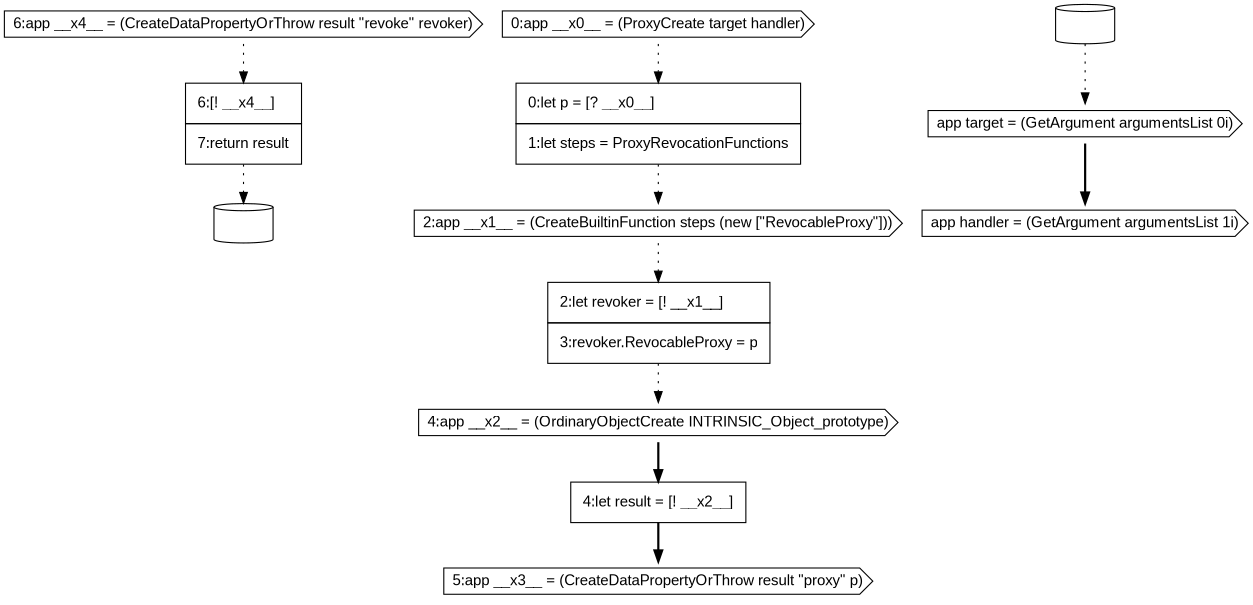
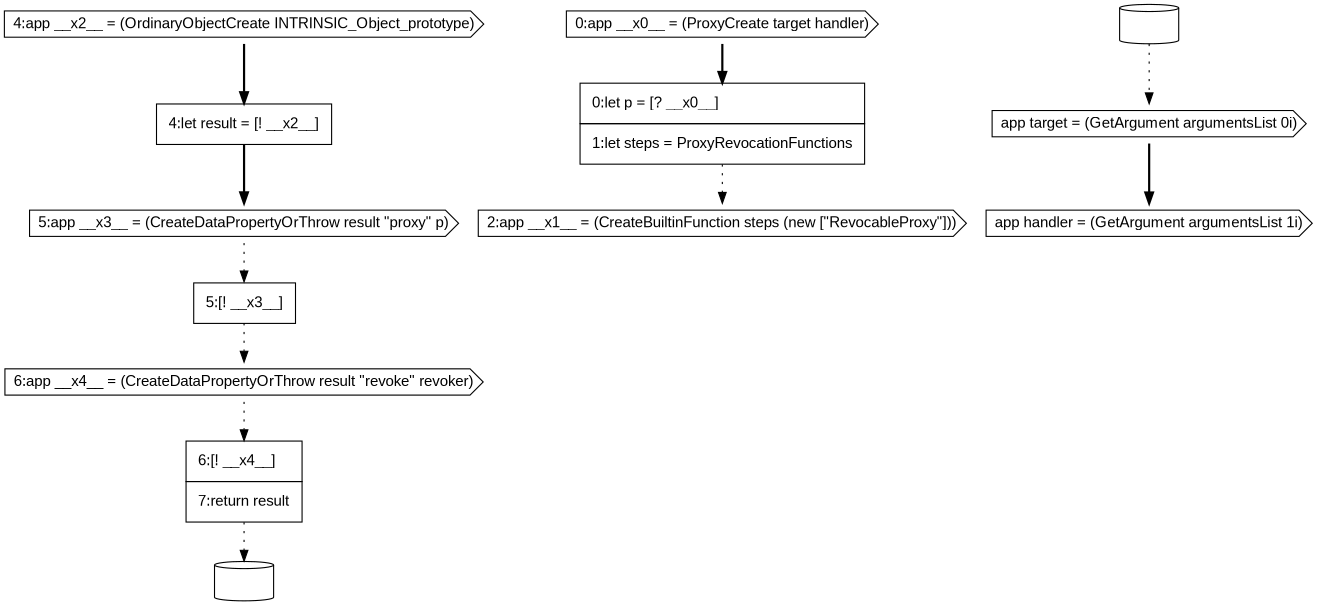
(658, 58) -> (722, 58)
none -> (244, 303)
(658, 323) -> none
